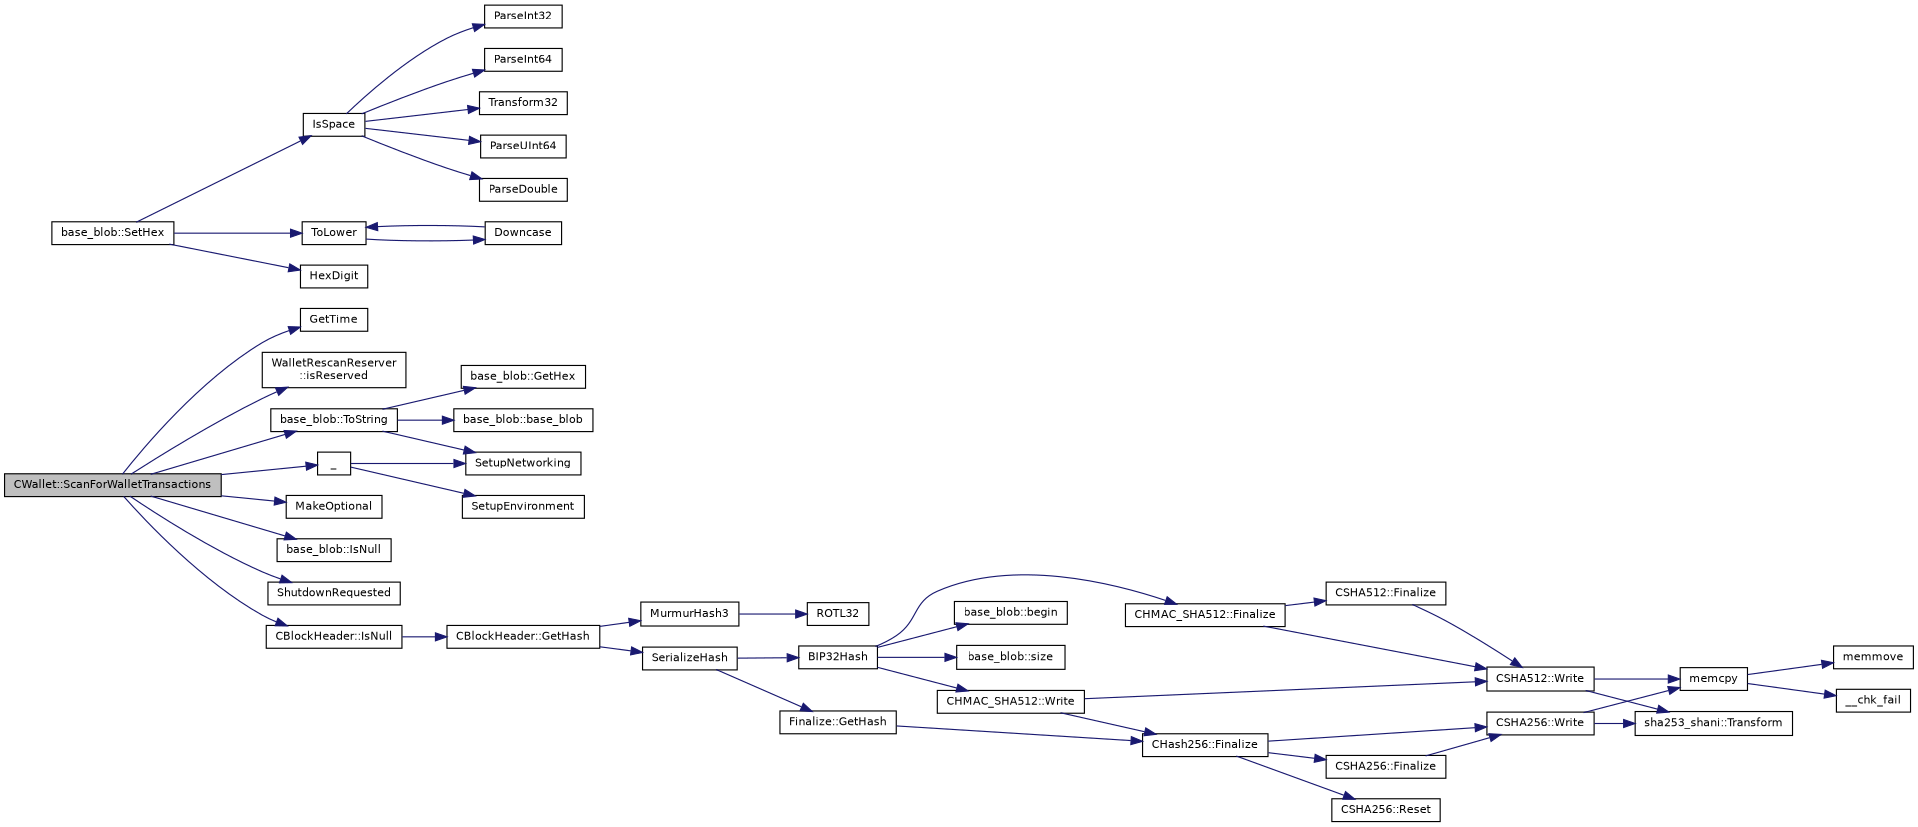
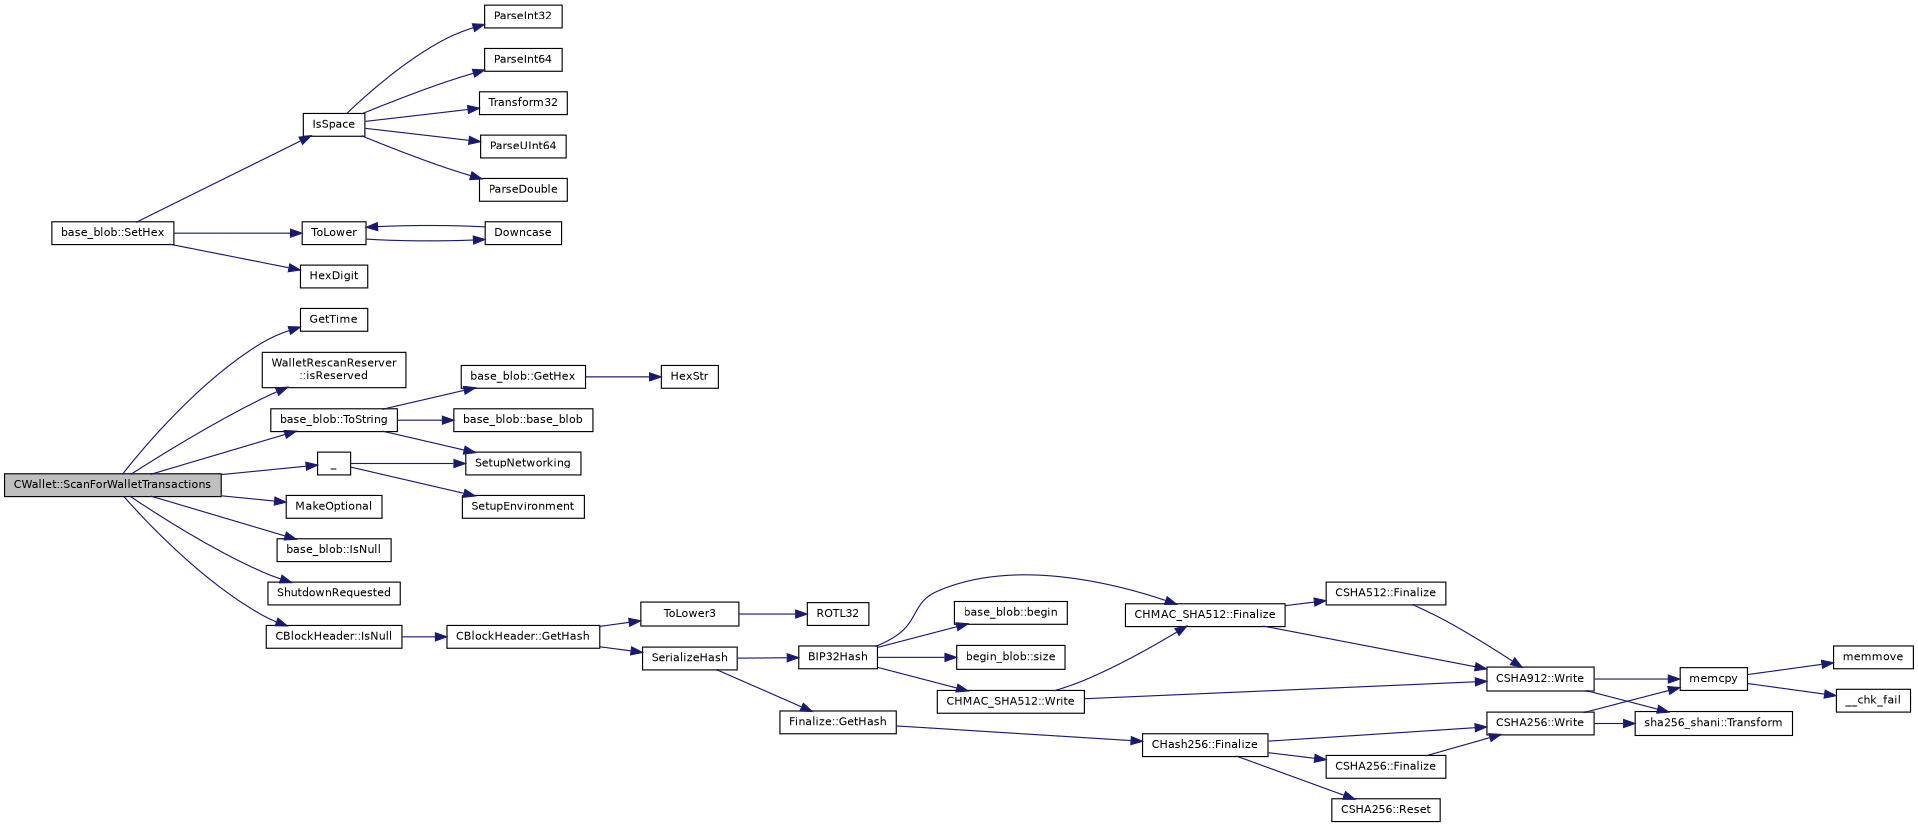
none -> (690, 377)
(690, 614) -> (690, 614)
(1011, 657) -> (1011, 657)
(1541, 679) -> (1541, 679)
(1103, 722) -> (1117, 665)
(1714, 724) -> (1714, 724)
